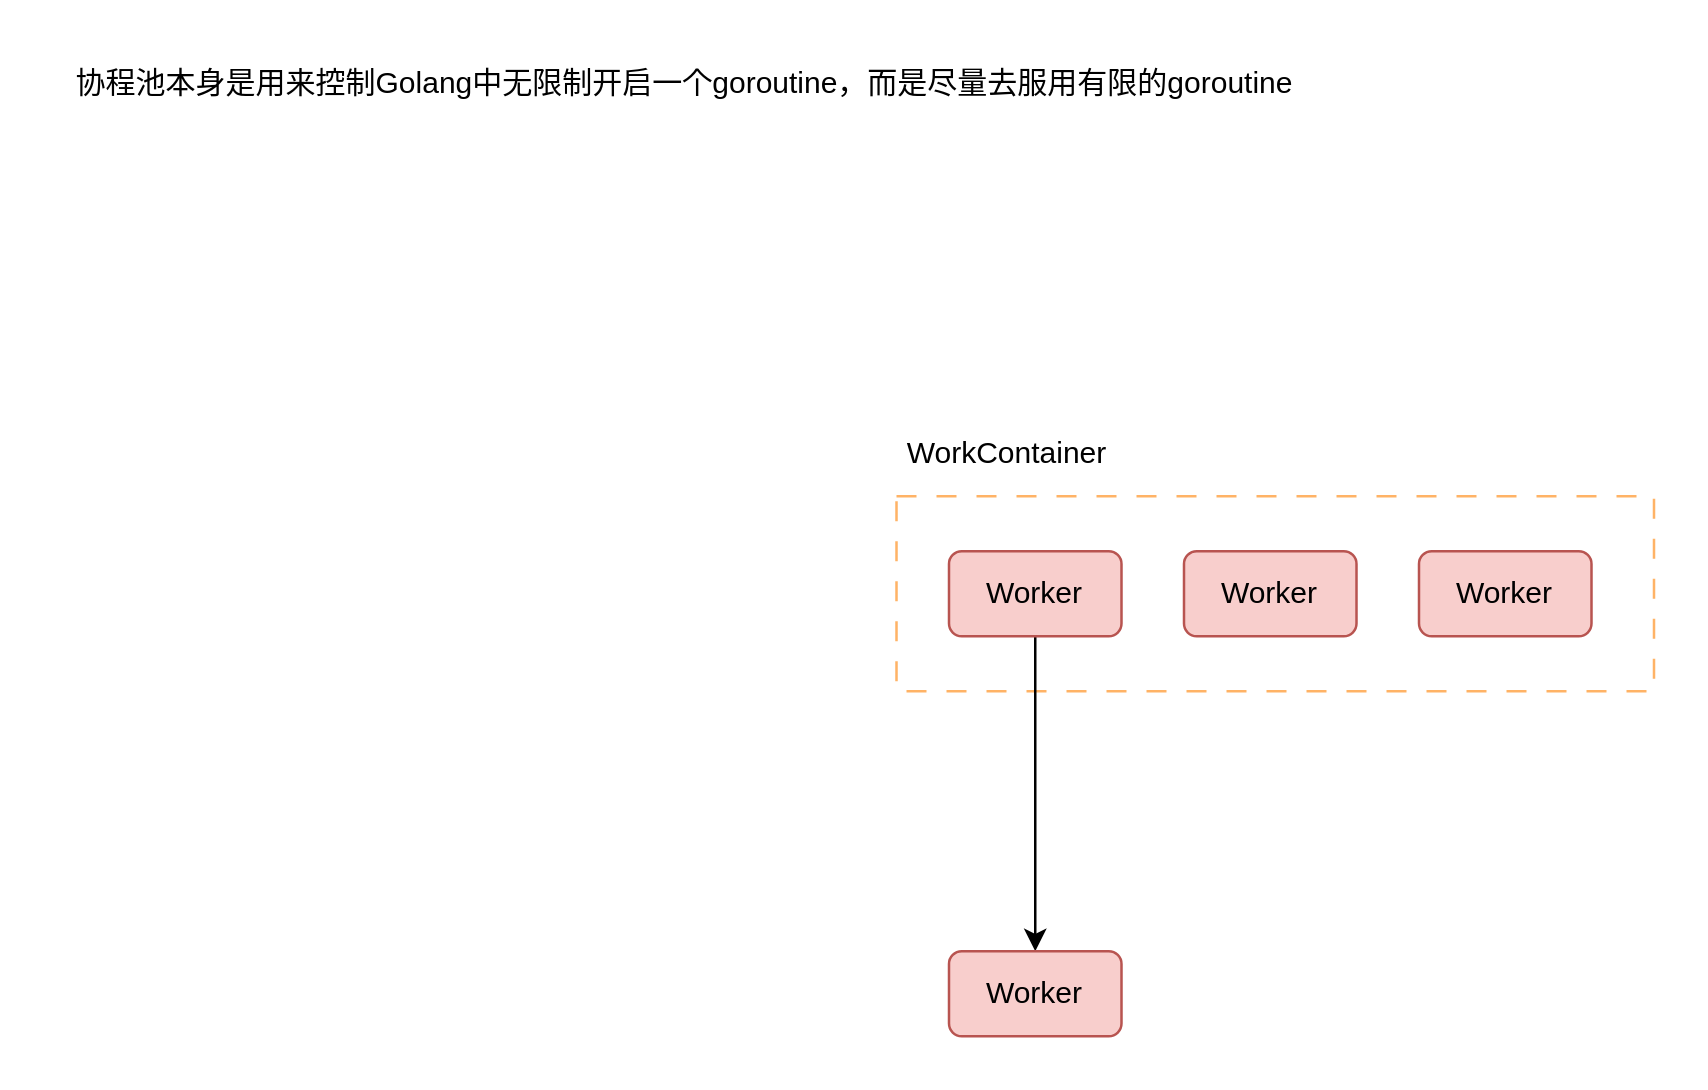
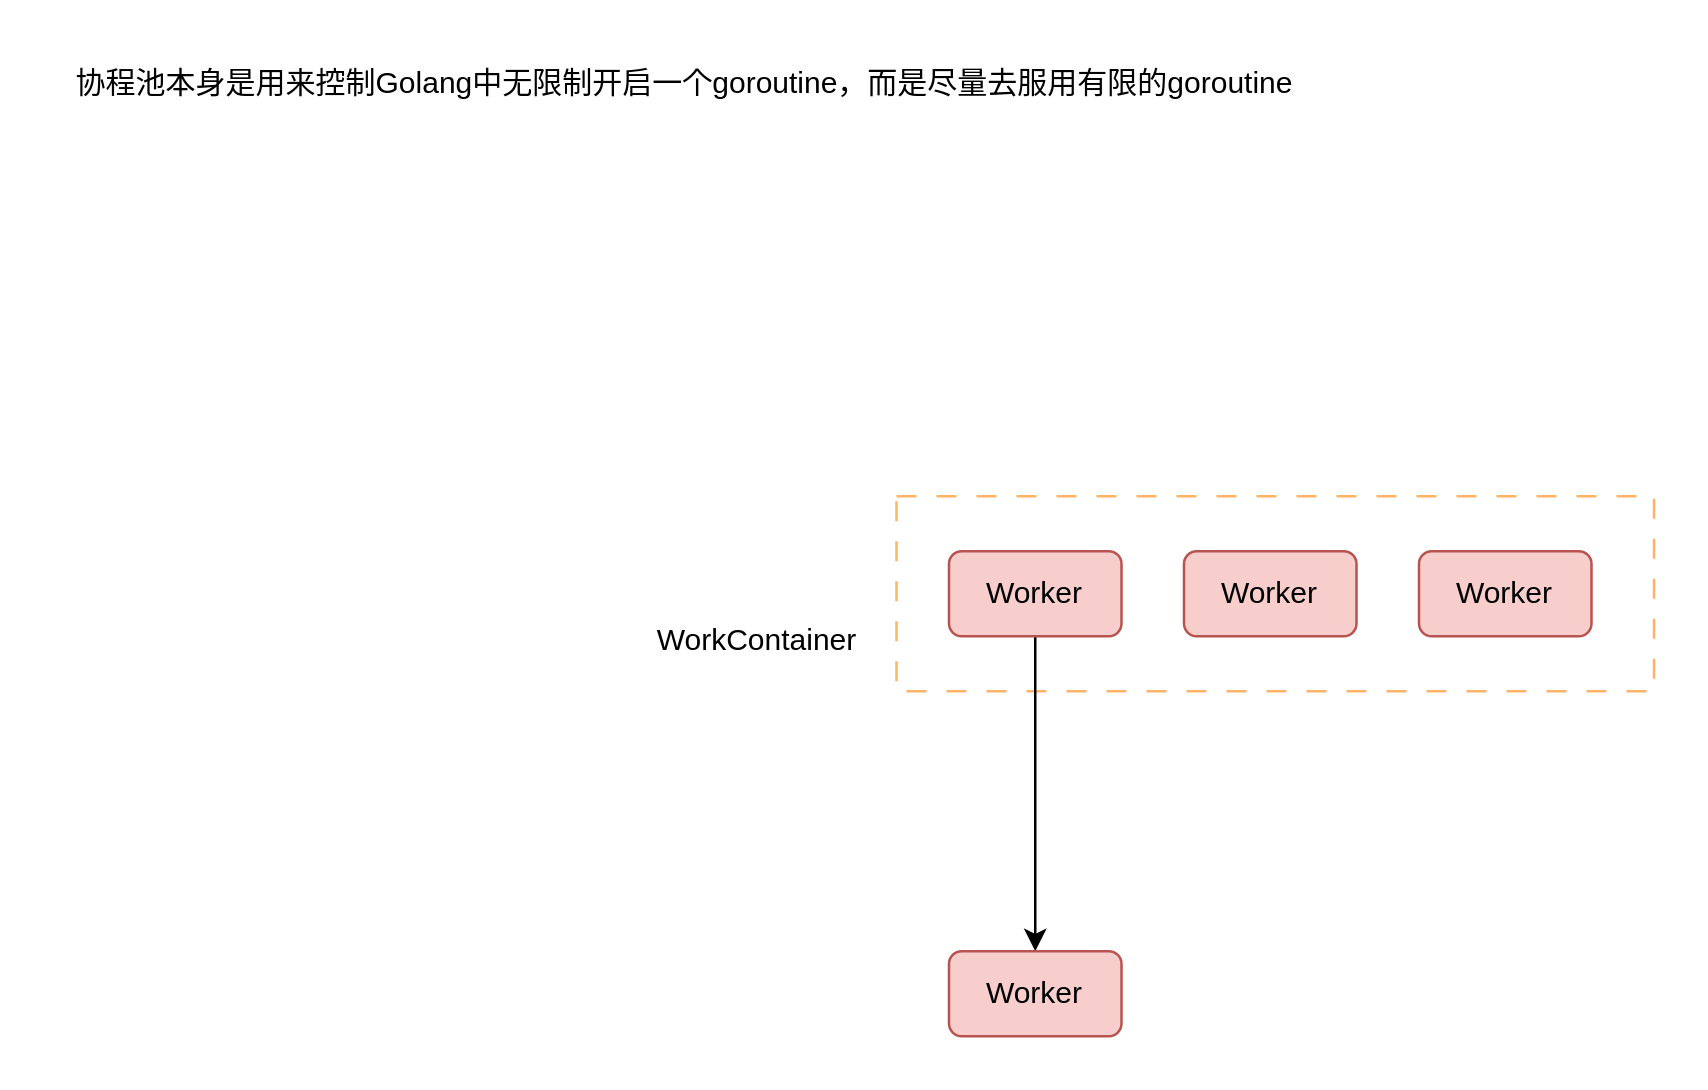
(1006, 454) -> (756, 641)
